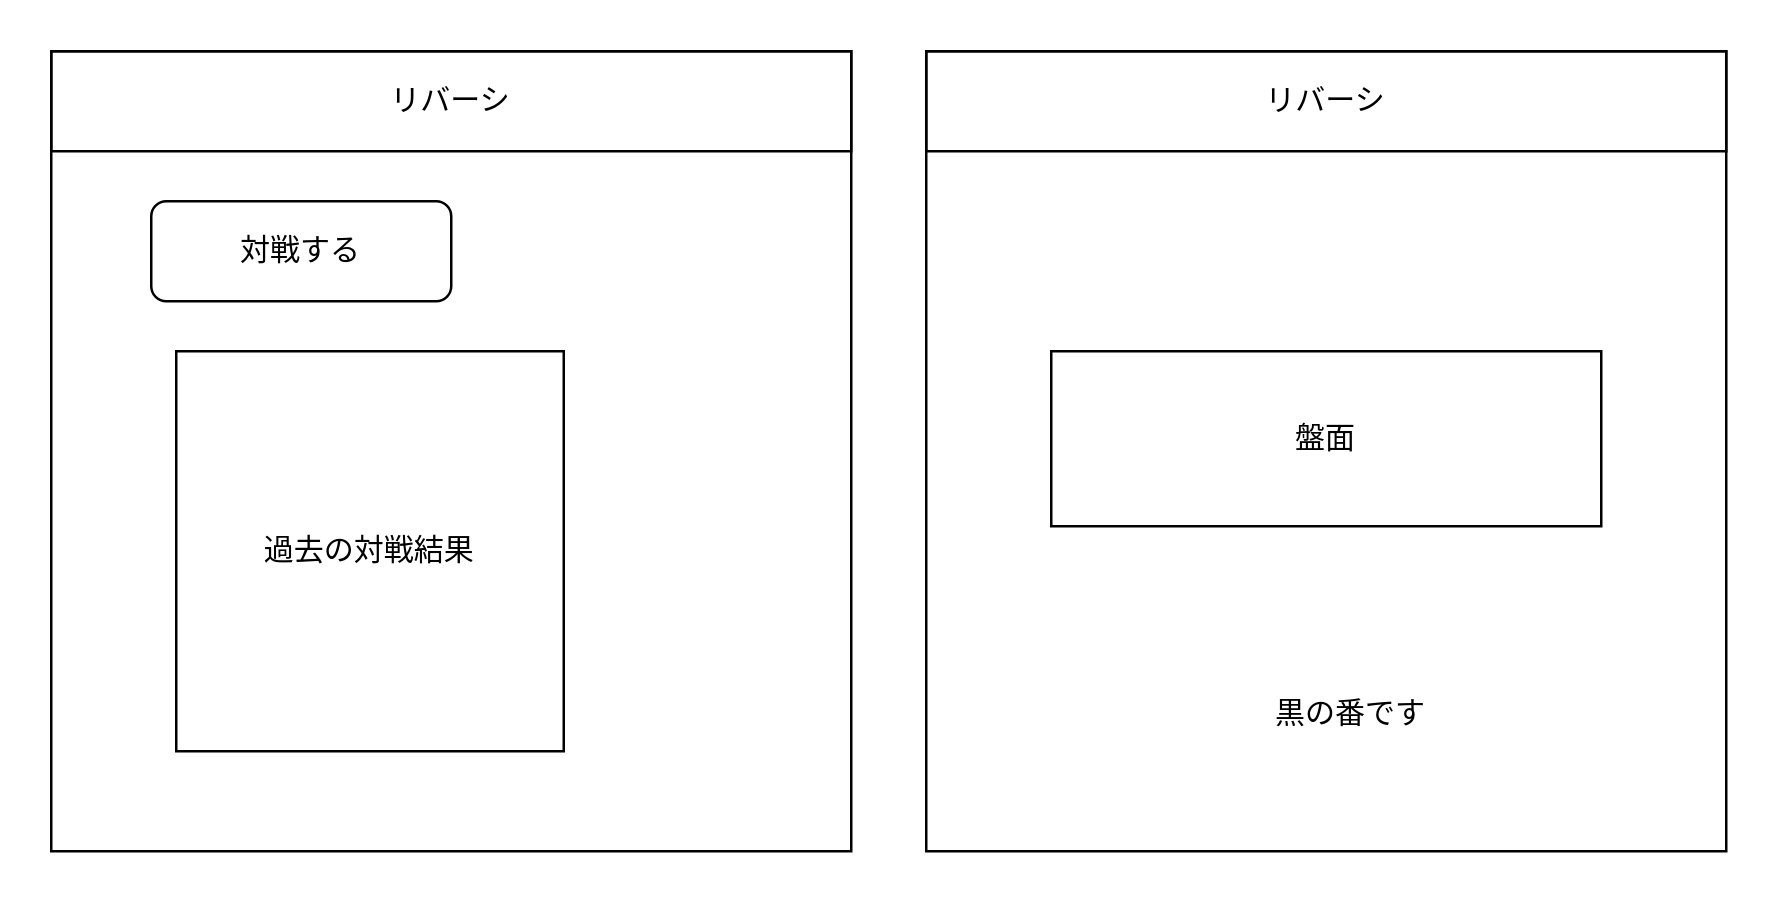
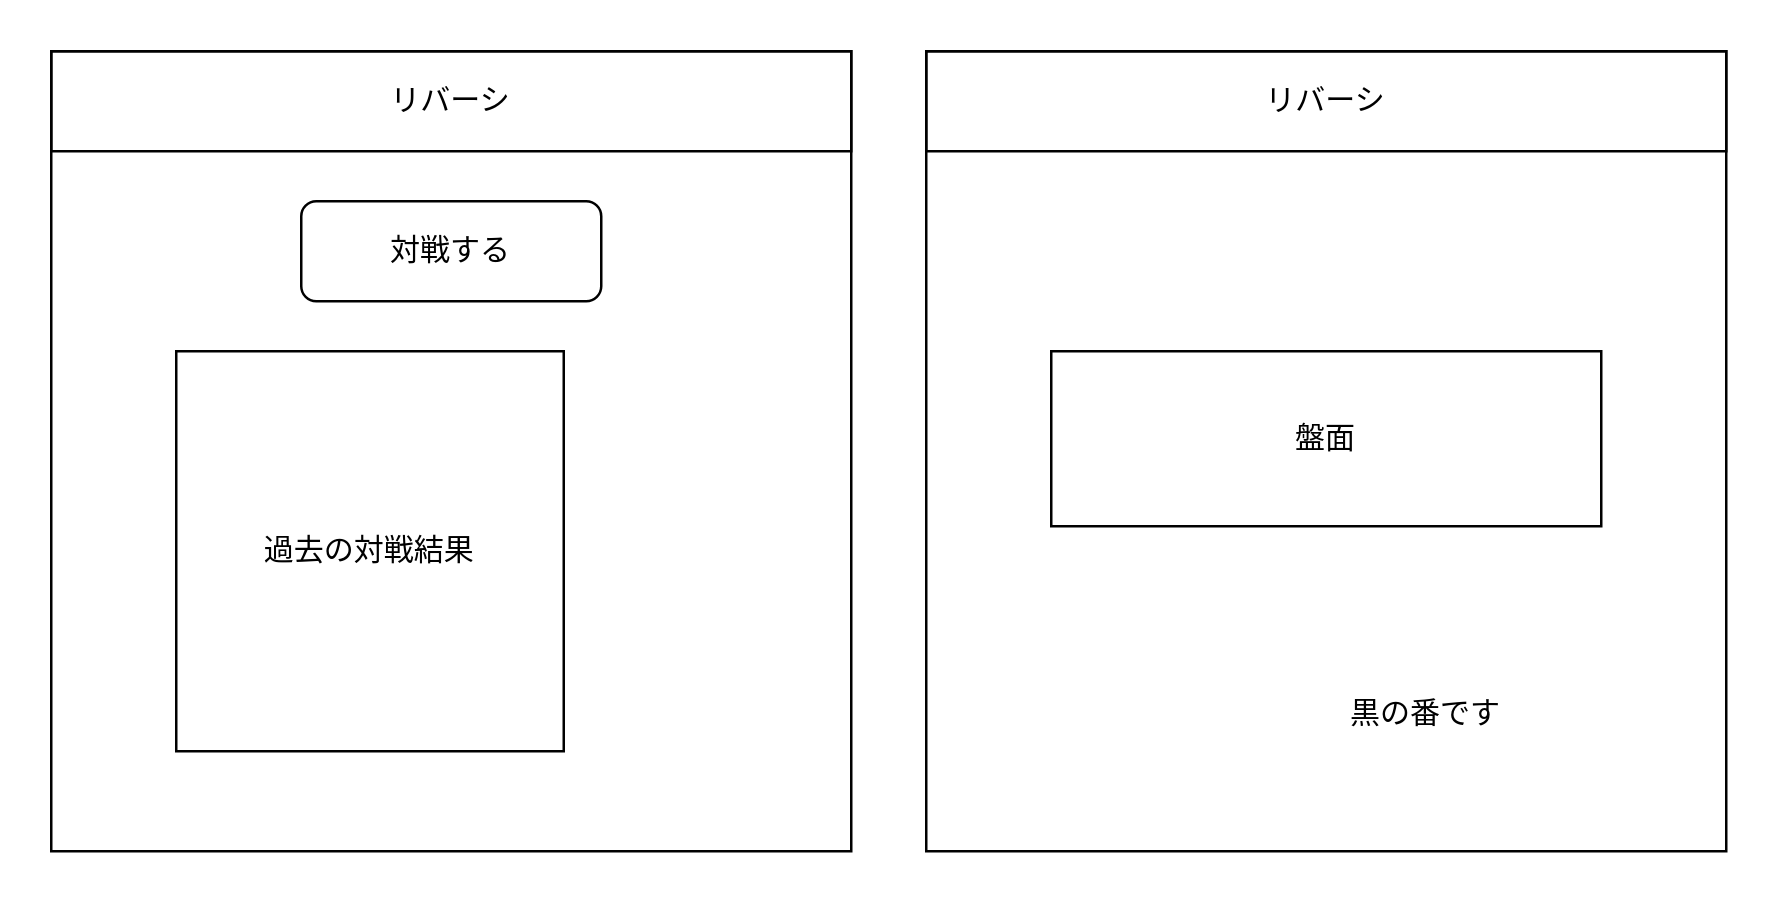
(301, 251) -> (451, 251)
(1351, 714) -> (1426, 714)
